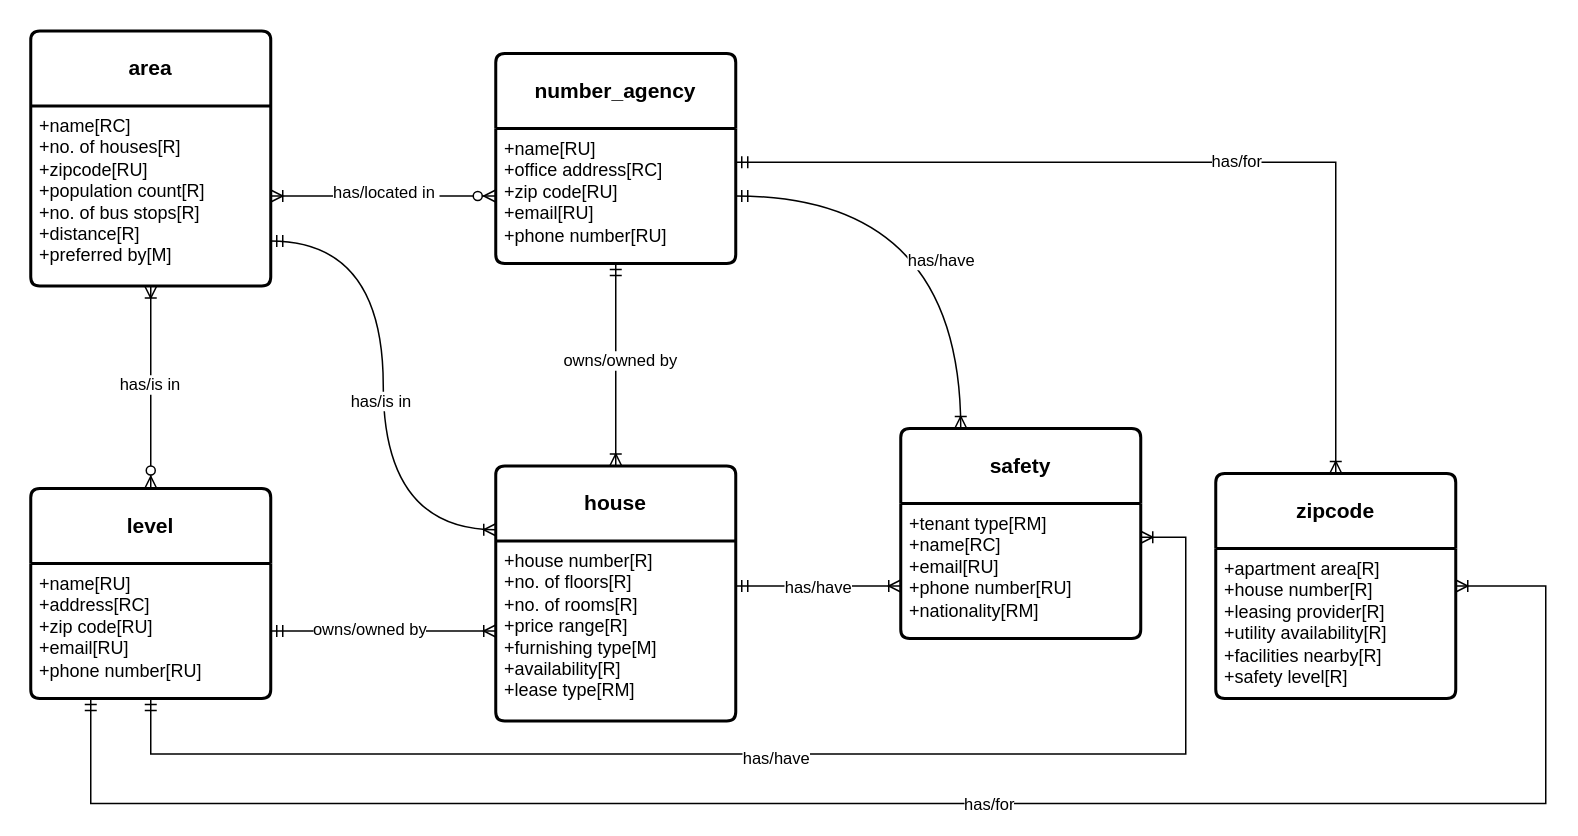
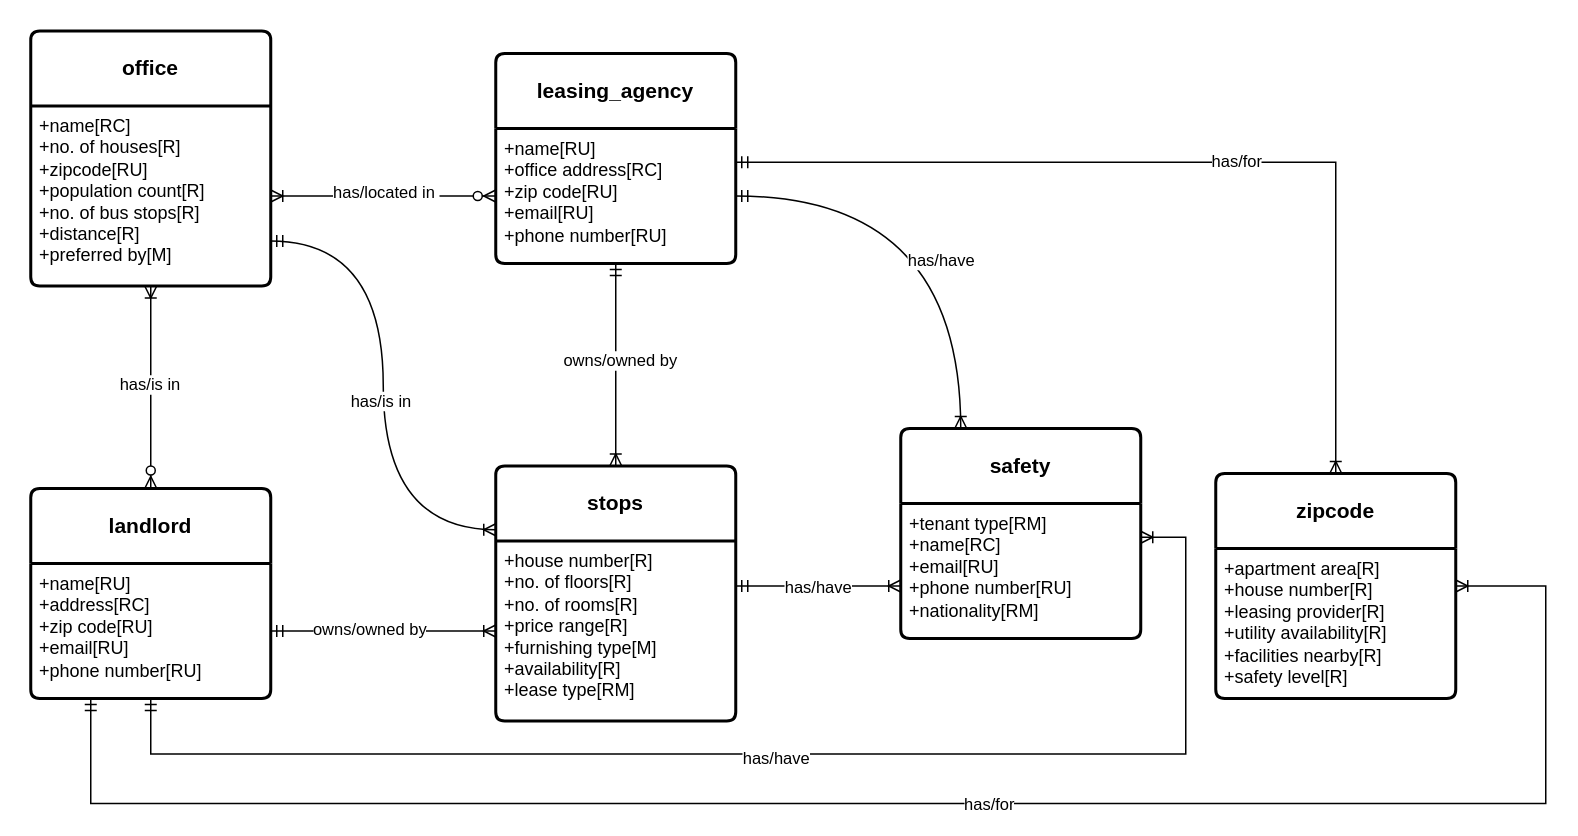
(151, 68) -> (151, 68)
(616, 91) -> (616, 91)
(616, 503) -> (616, 503)
(151, 526) -> (151, 526)
